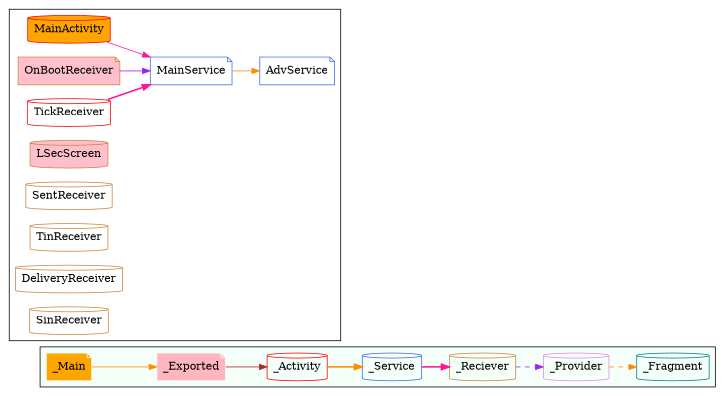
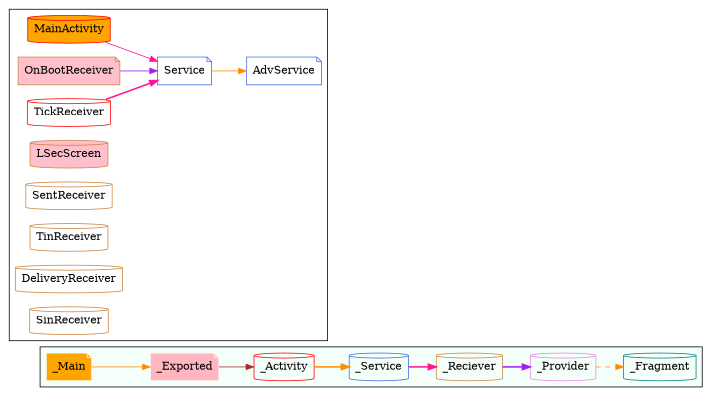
(191, 71) -> (185, 71)
(526, 367) -> (512, 367)
